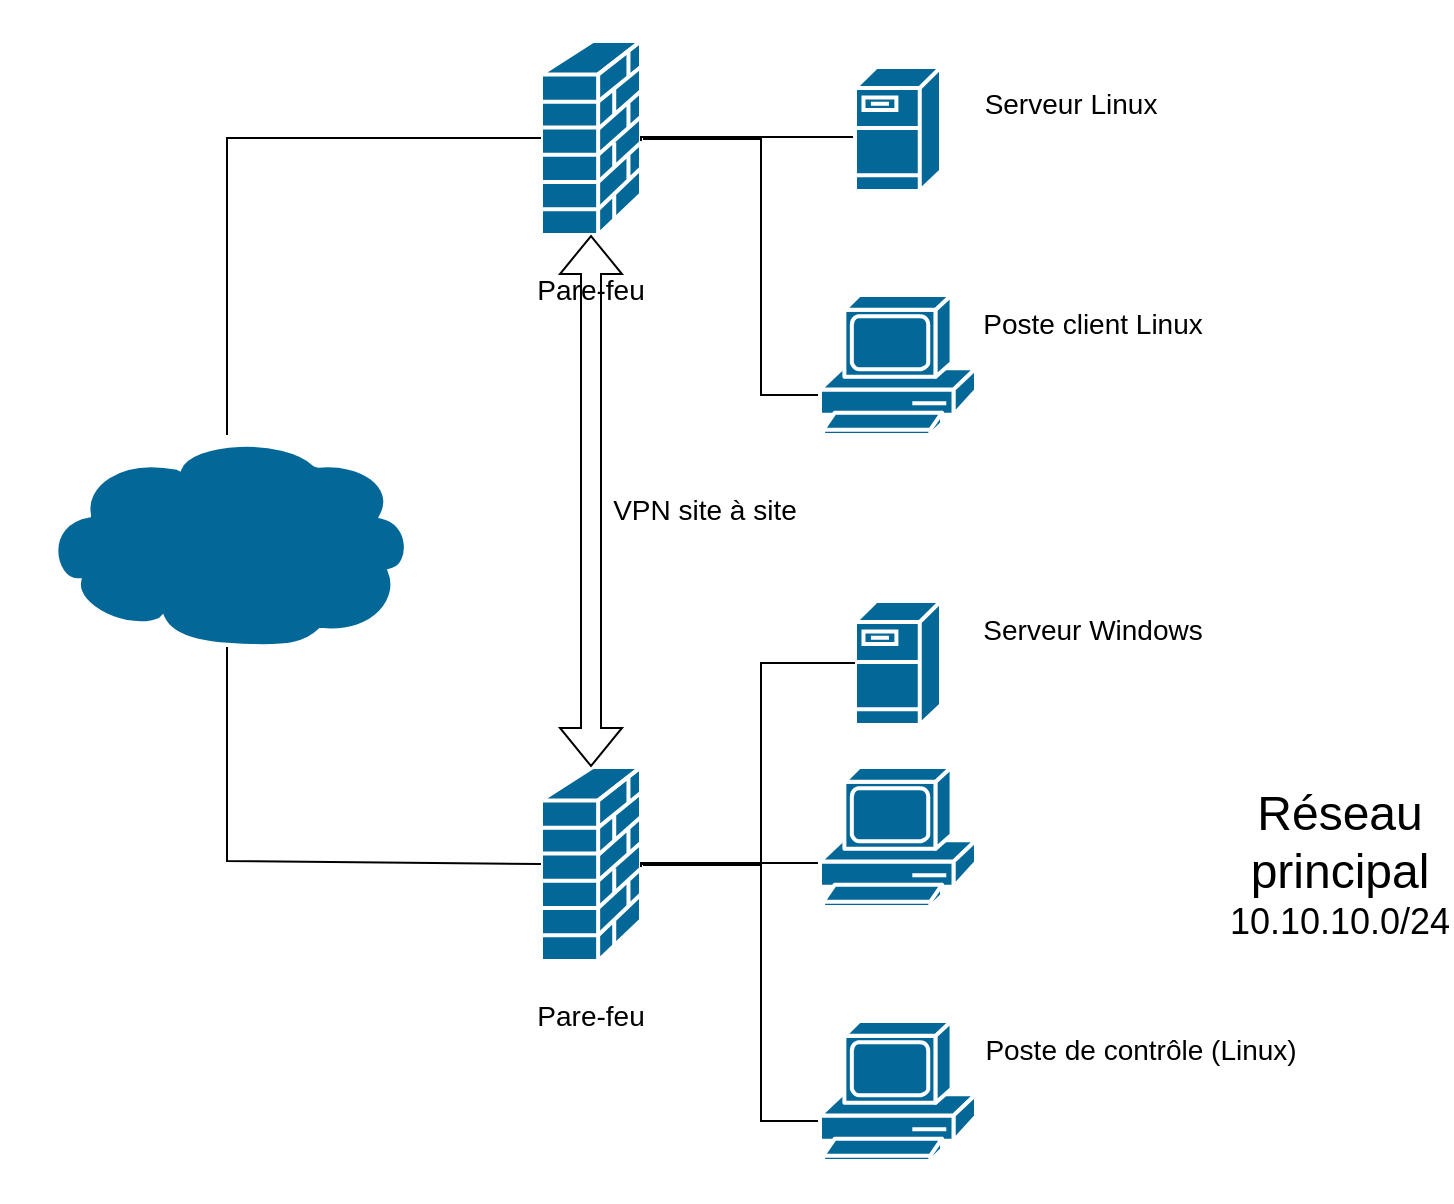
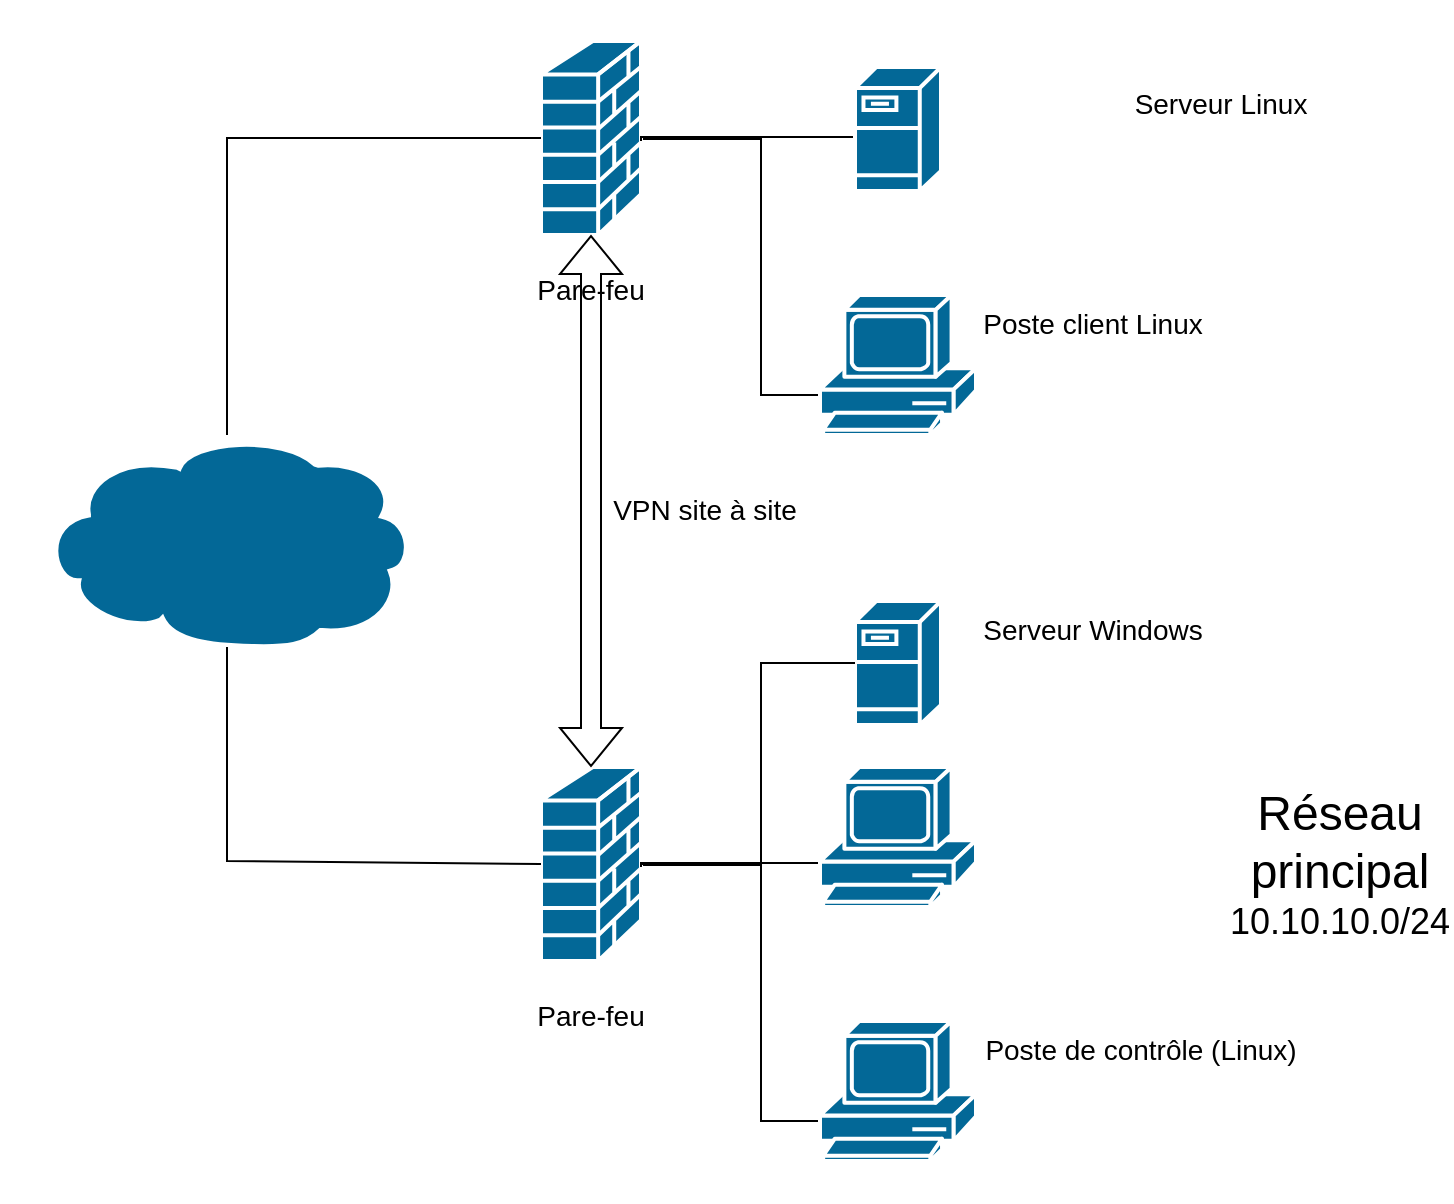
(1071, 105) -> (1221, 105)
